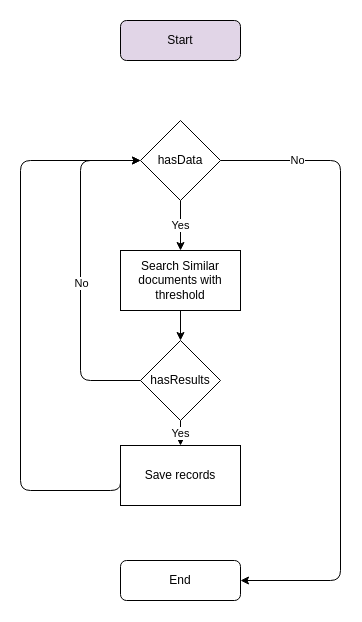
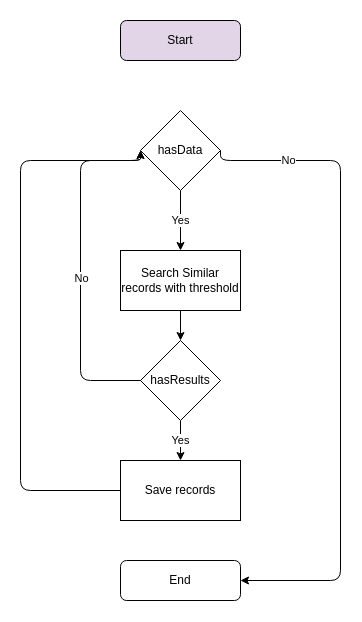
(181, 161) -> (181, 151)
(181, 281) -> (181, 281)
(181, 476) -> (181, 491)
